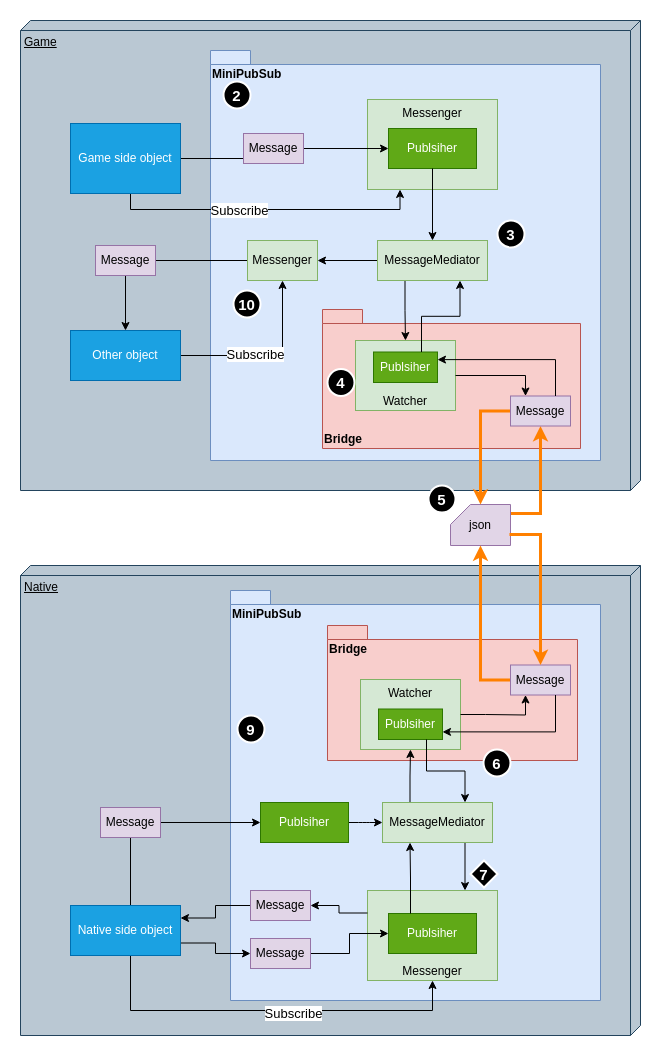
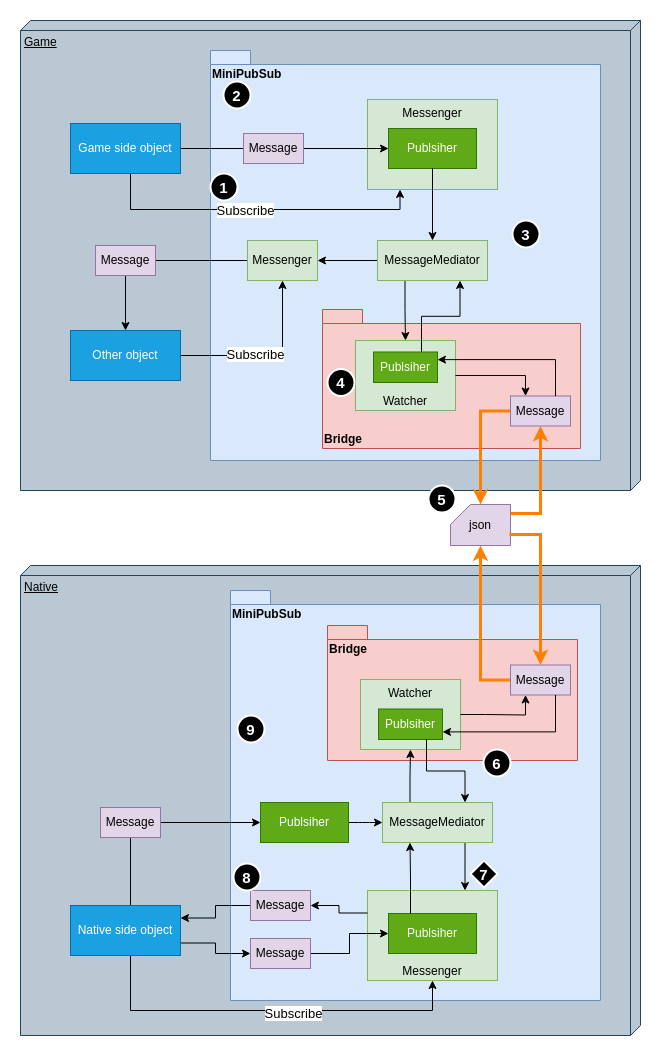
(126, 159) -> (126, 149)
none -> (224, 187)
(511, 234) -> (526, 234)
(247, 304) -> none
none -> (247, 877)
